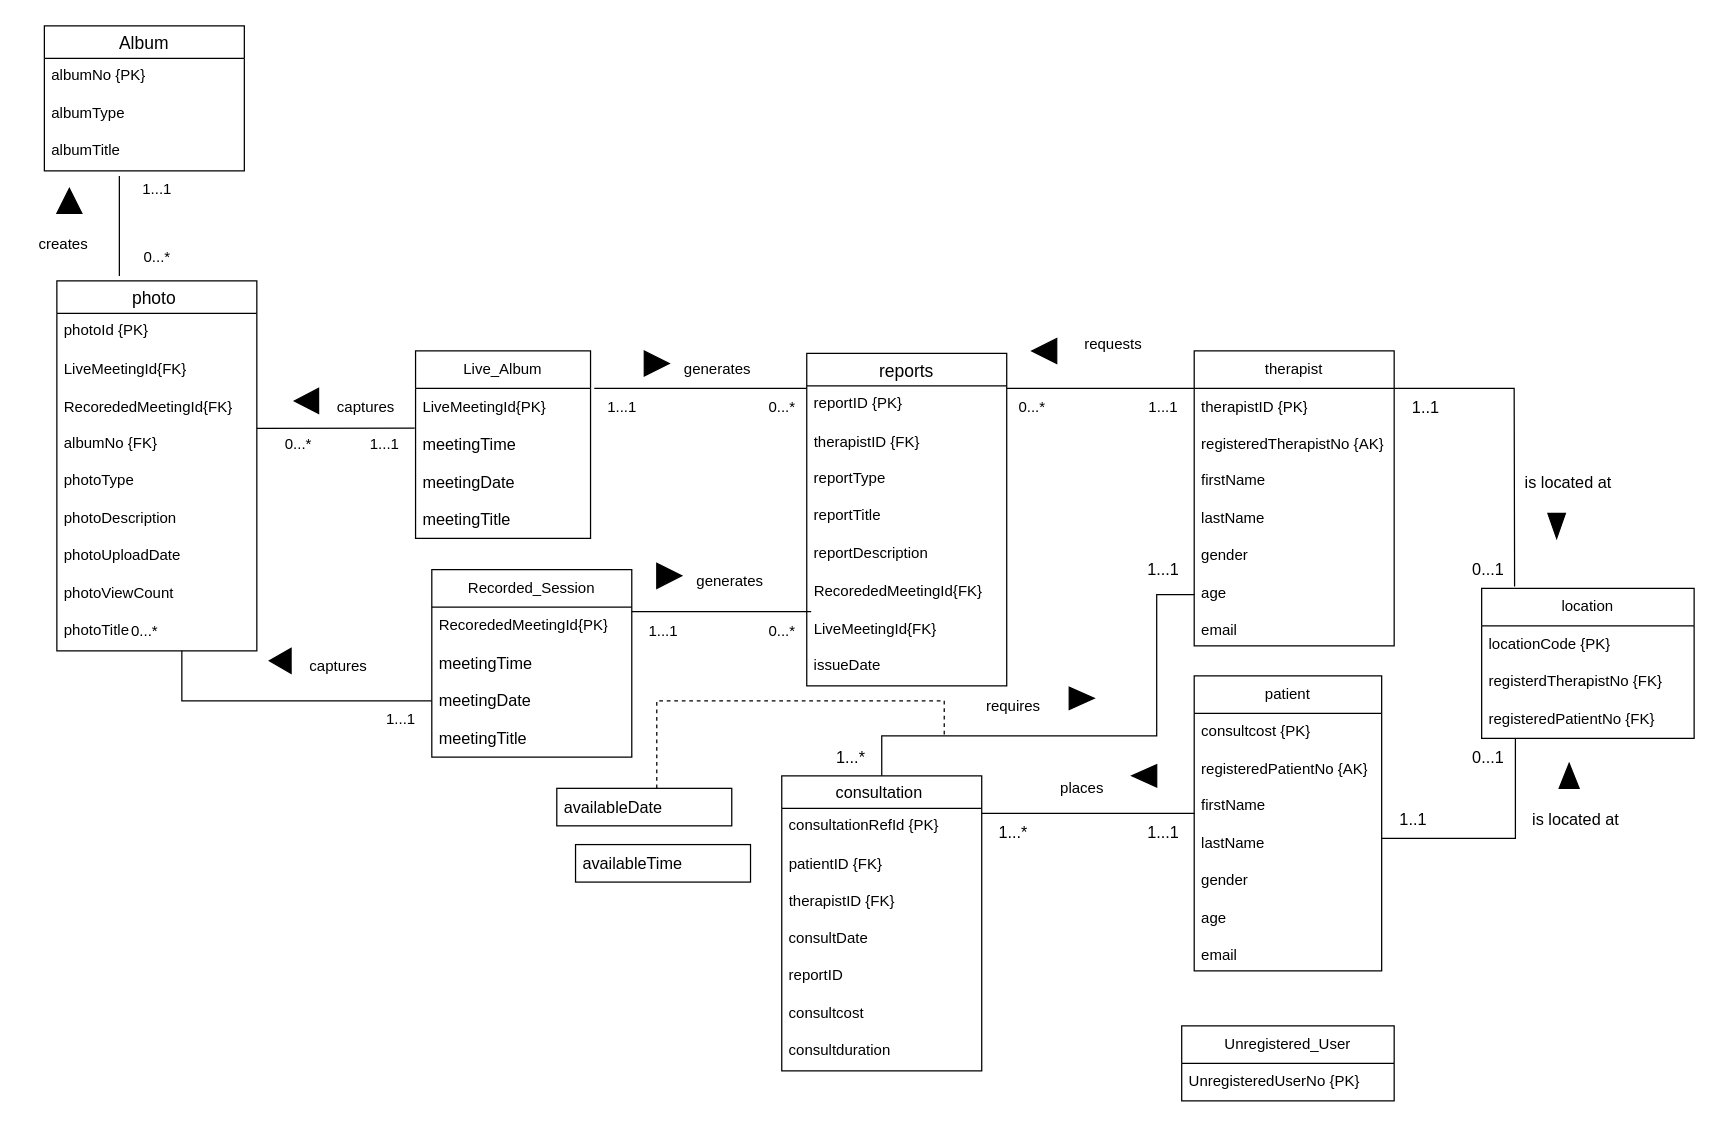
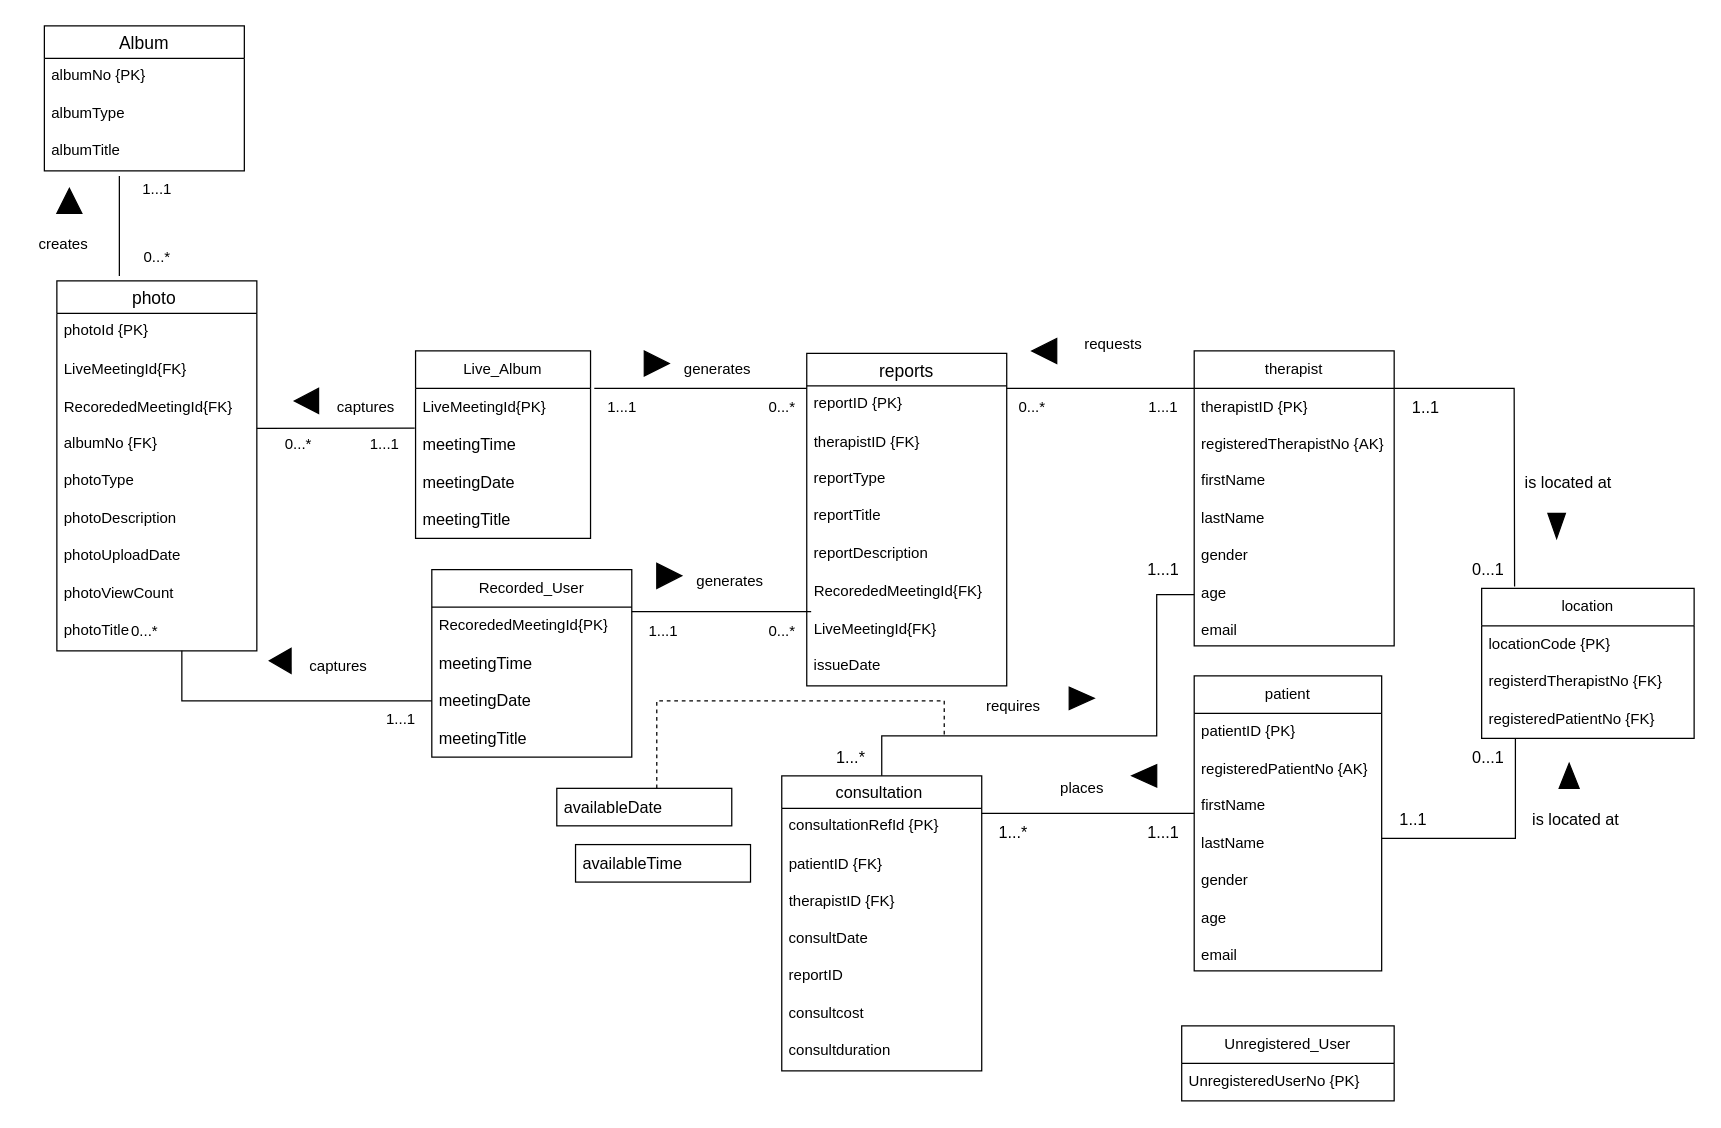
(532, 588) -> (532, 588)
(1265, 732) -> (1257, 732)
